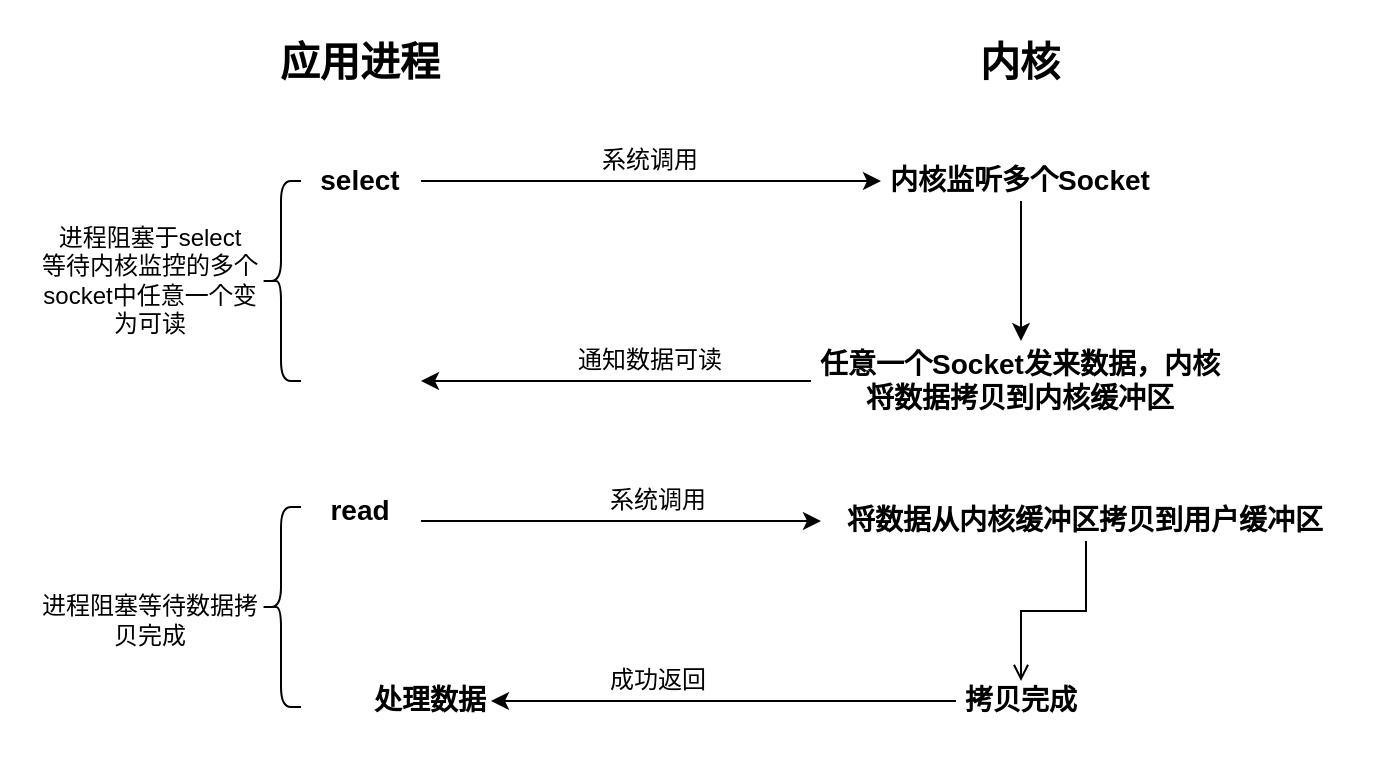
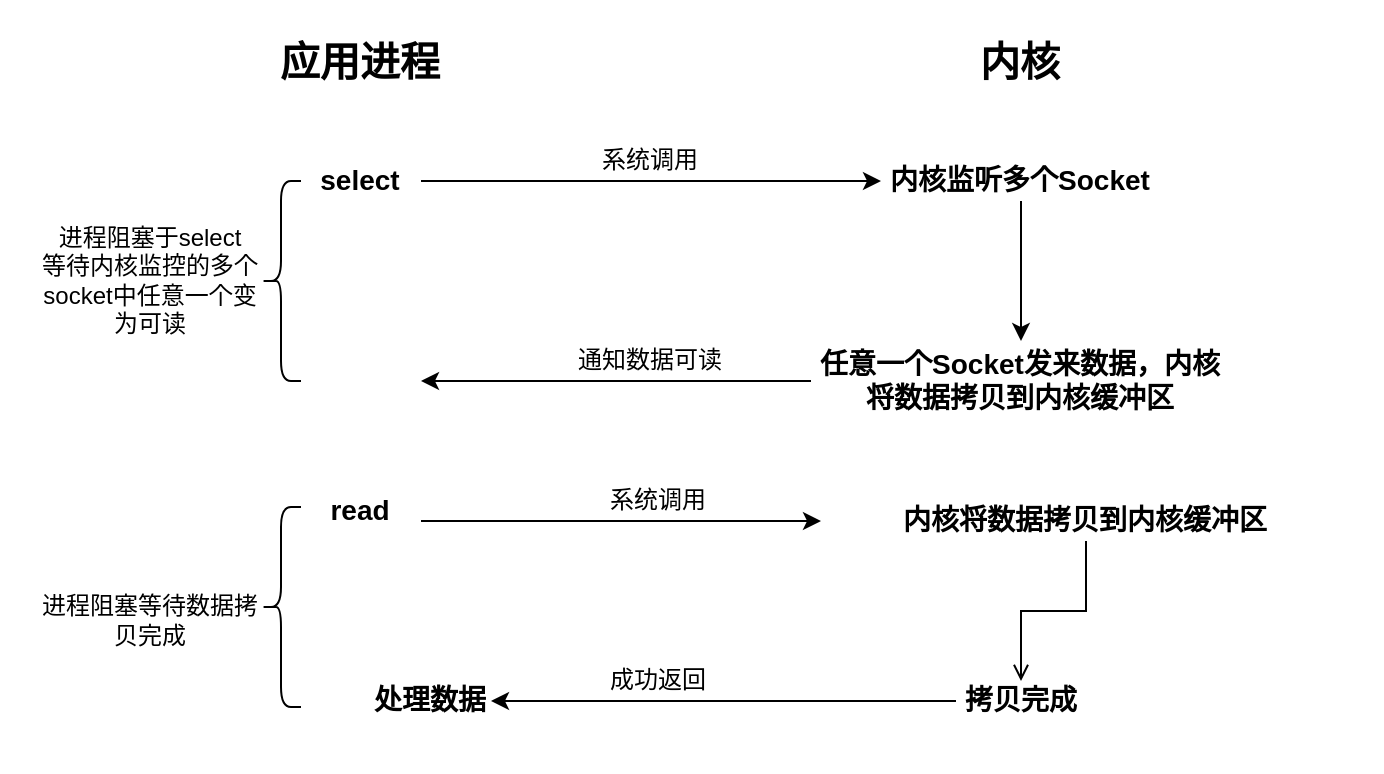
(1086, 521) -> (1086, 521)
